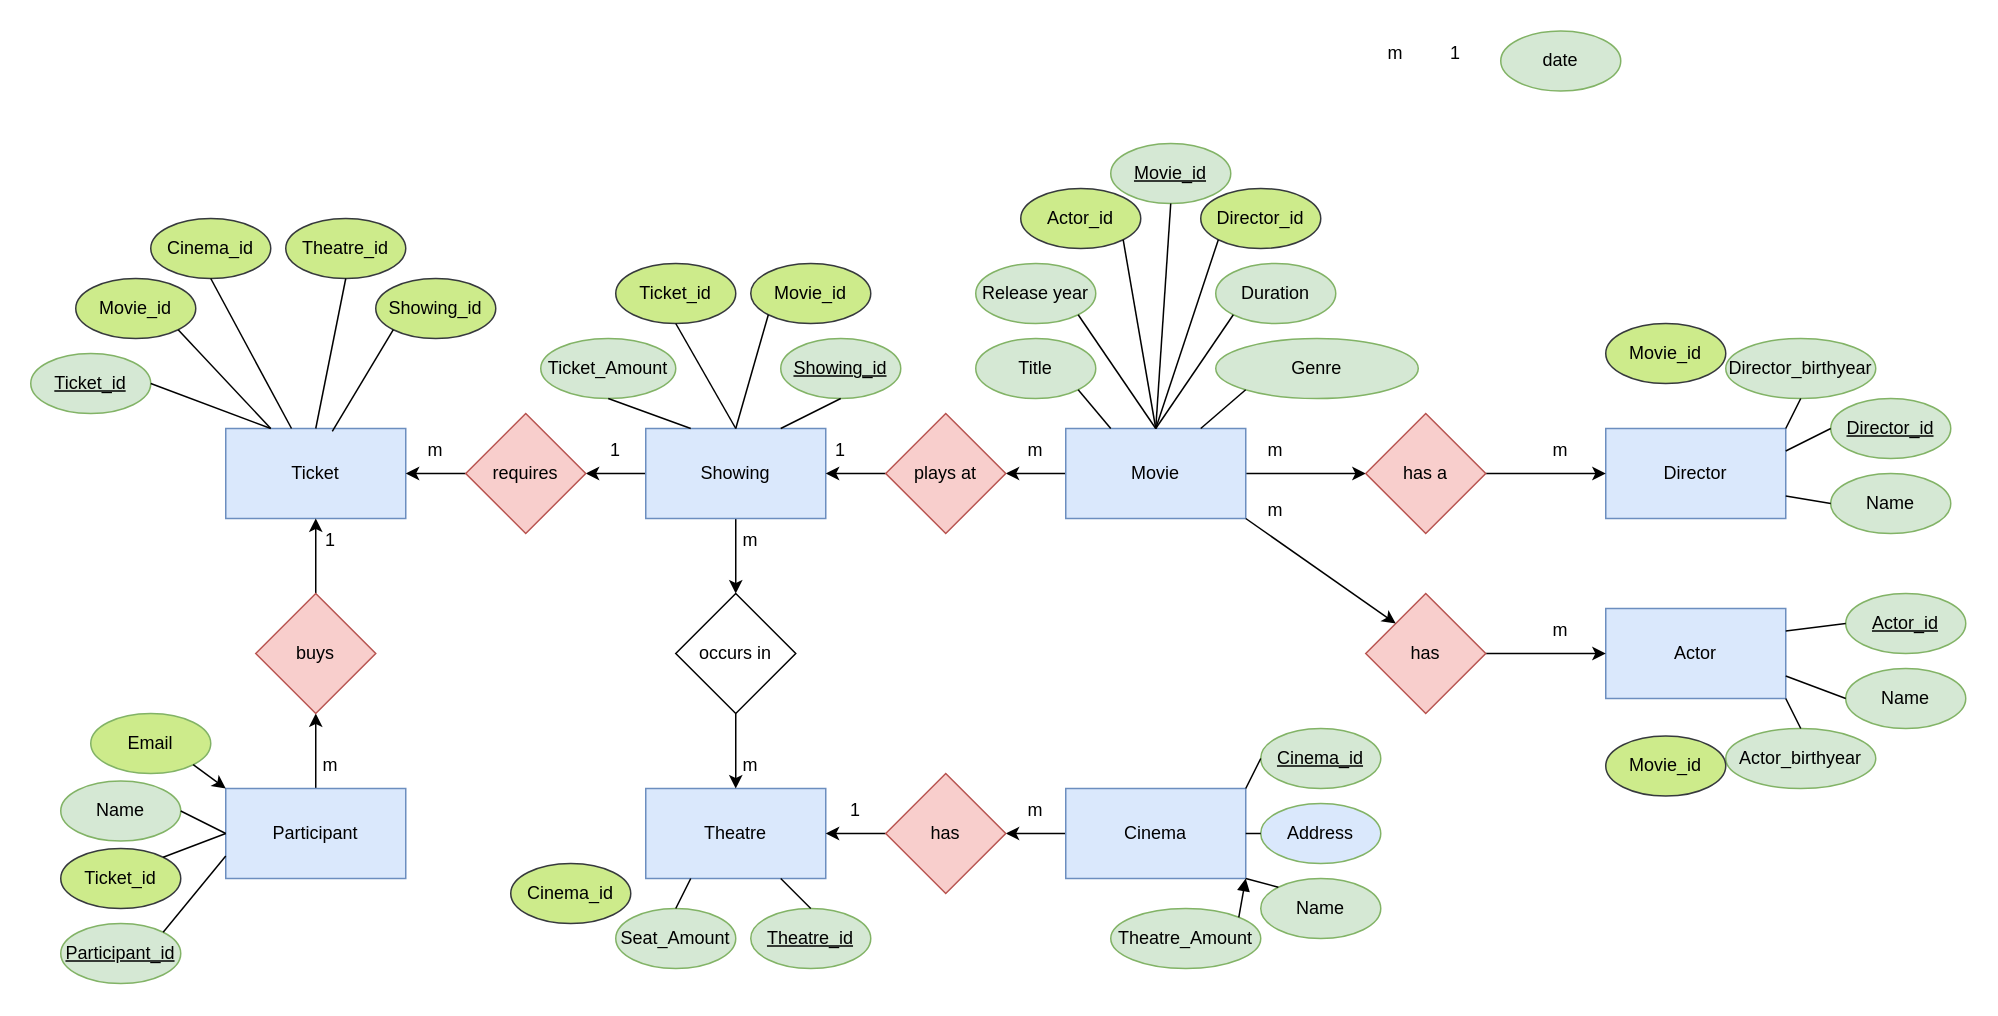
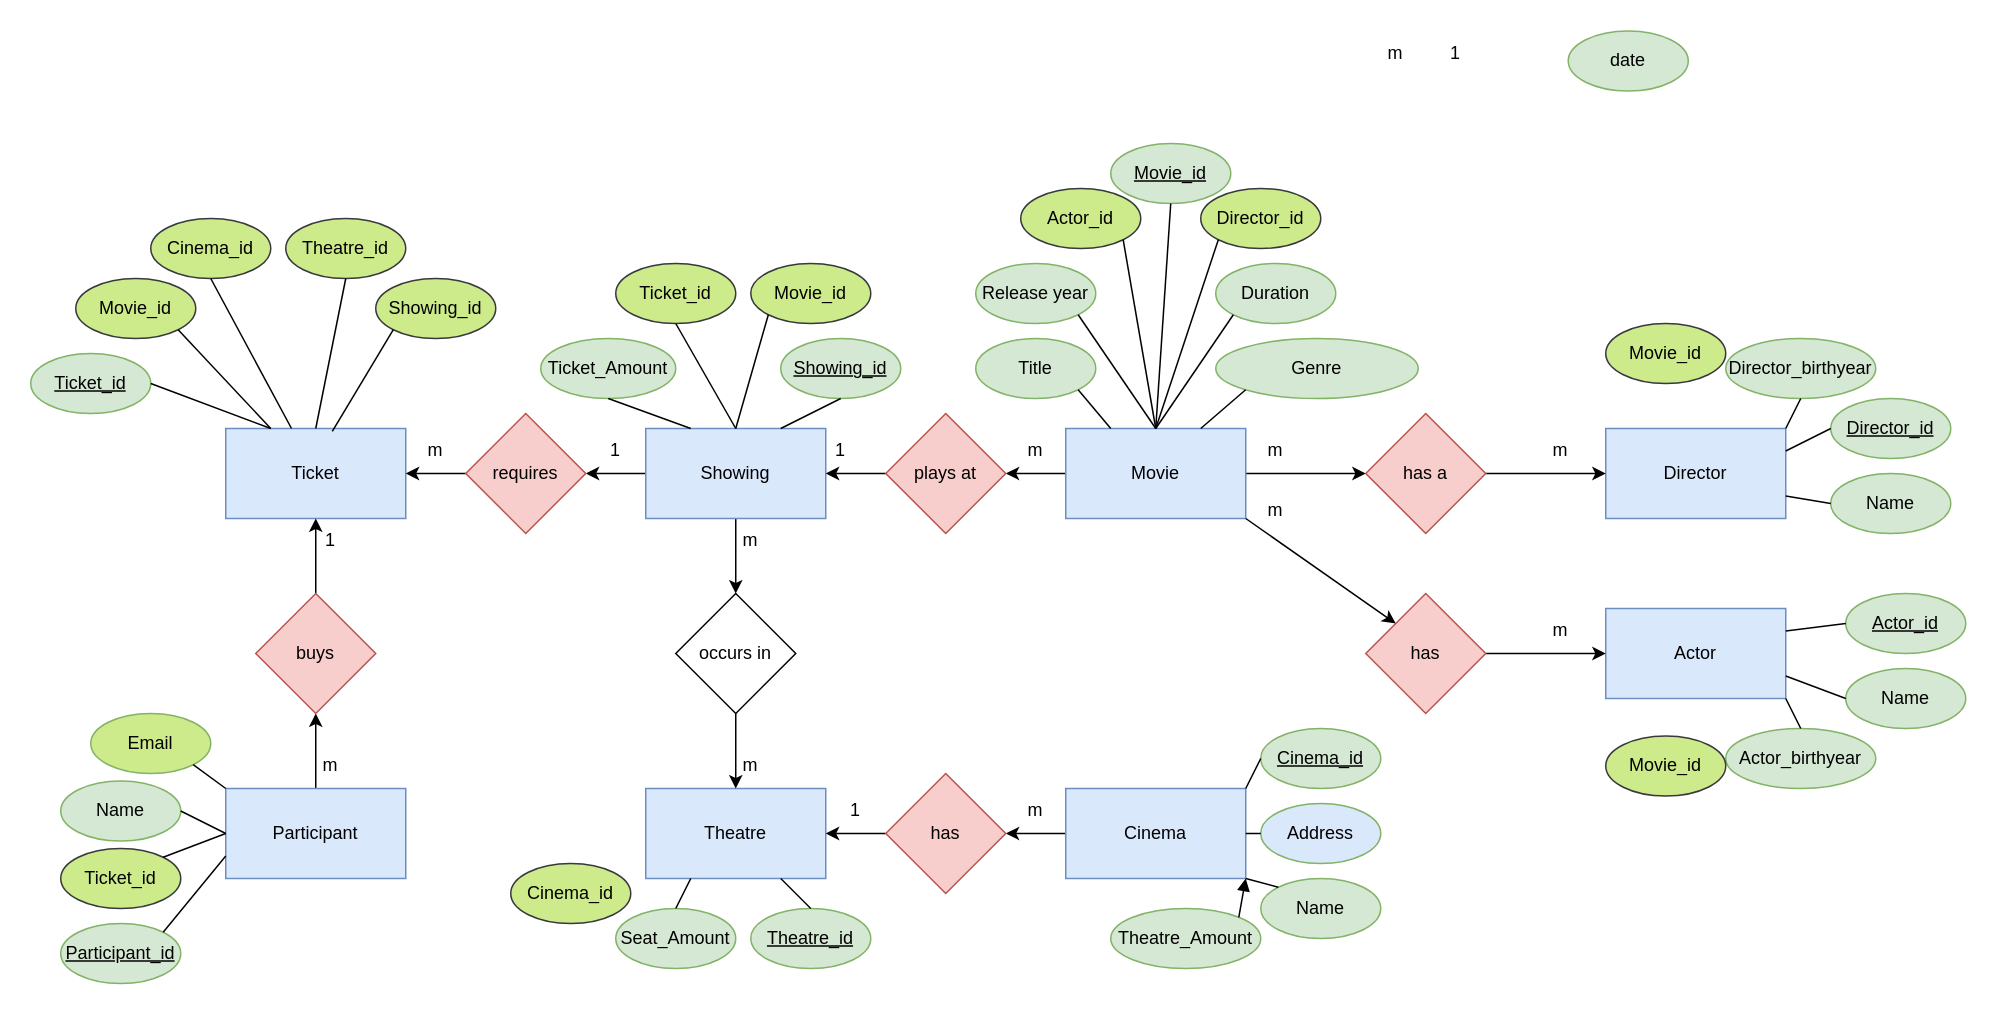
(1561, 61) -> (1628, 61)
(216, 781) -> (219, 783)
